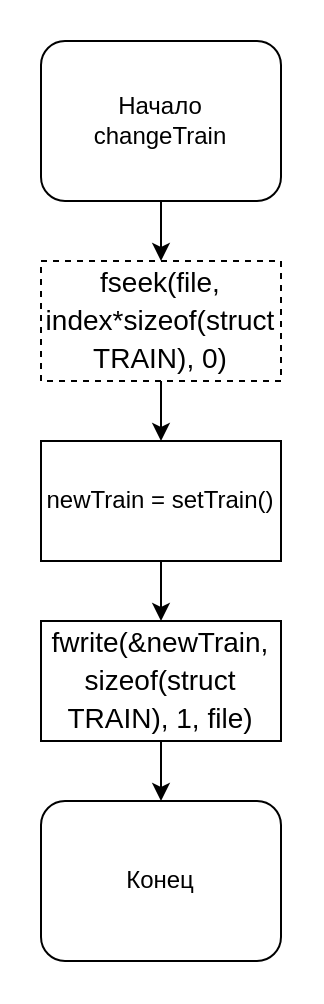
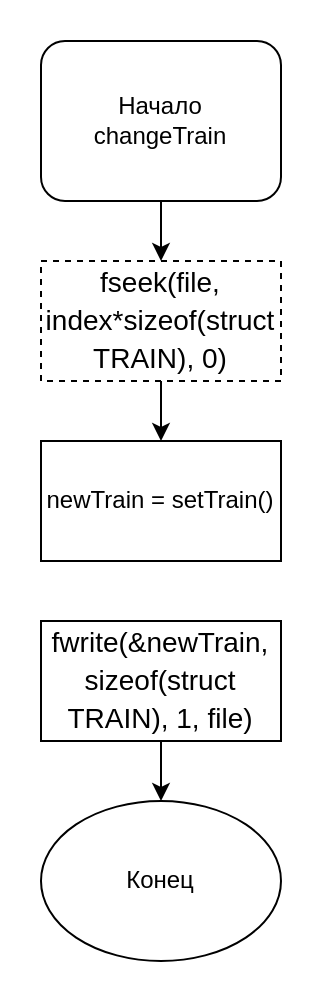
(161, 598) -> none
(161, 881) -> (161, 881)
